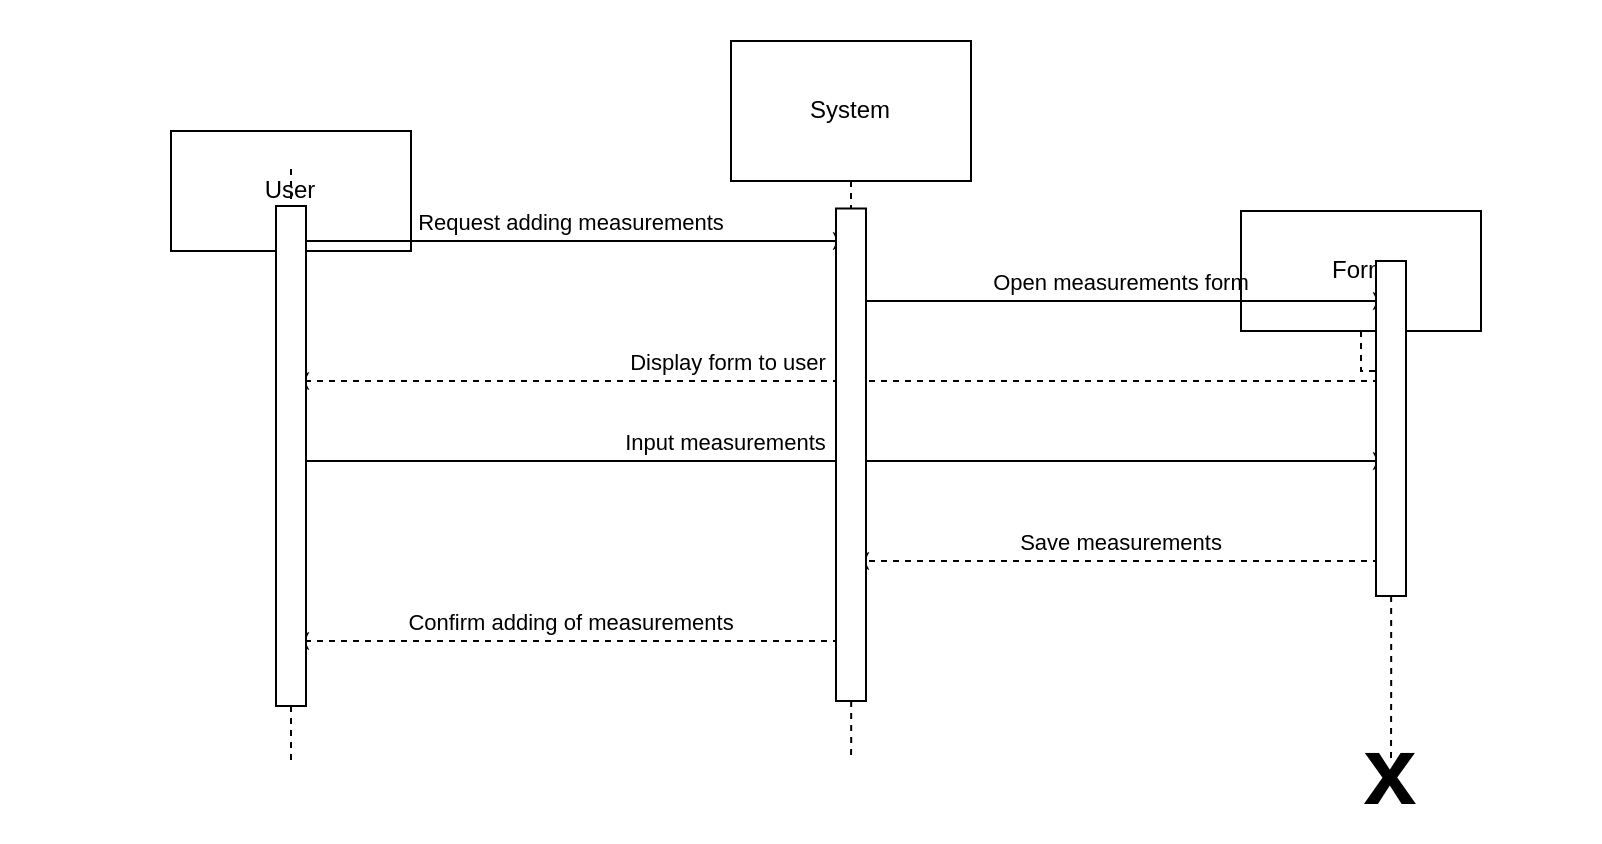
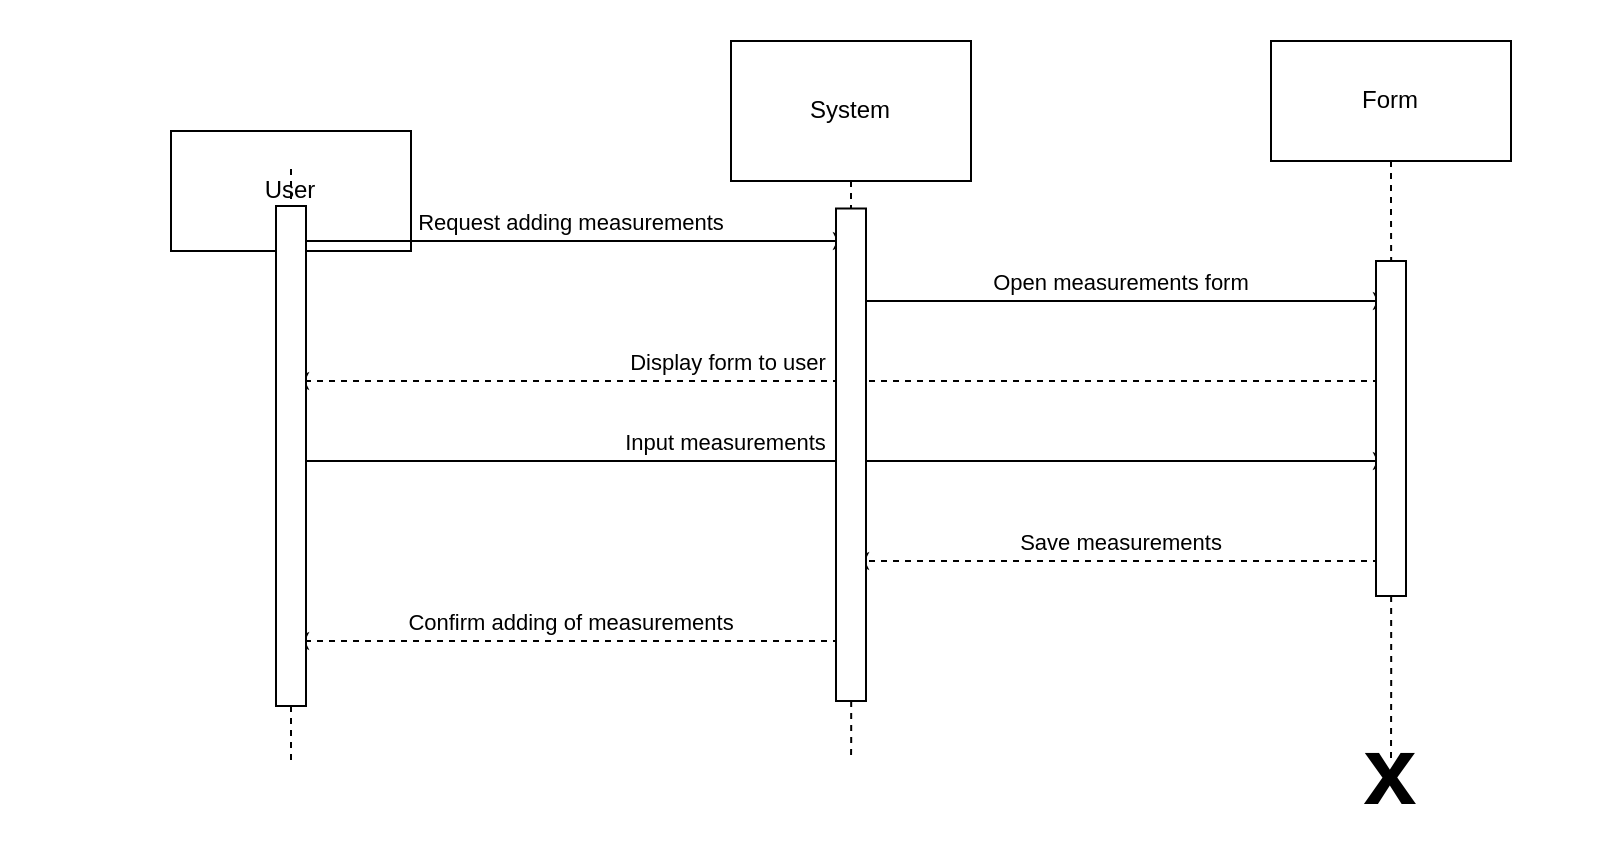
(1361, 271) -> (1391, 101)
